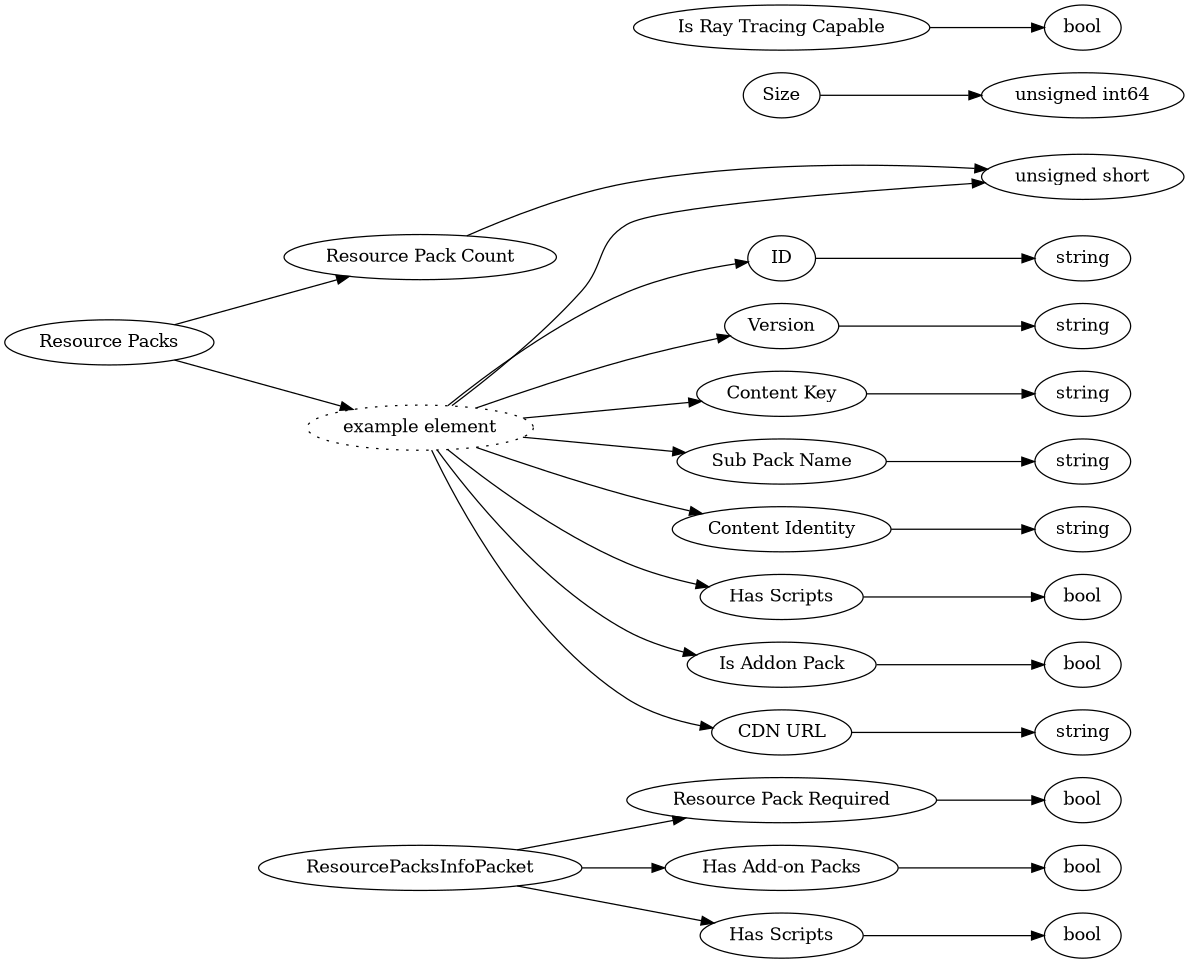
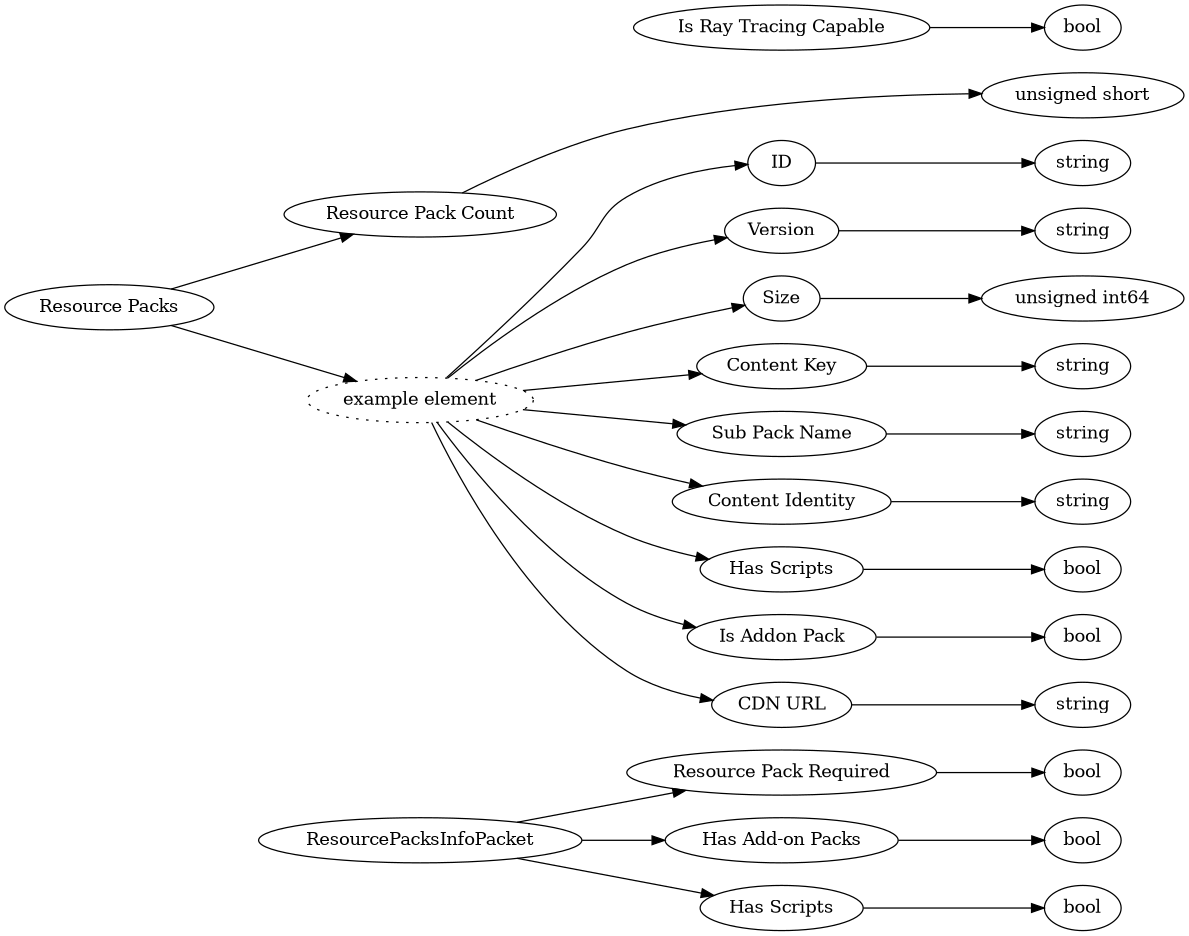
(672, 213) -> (603, 339)
